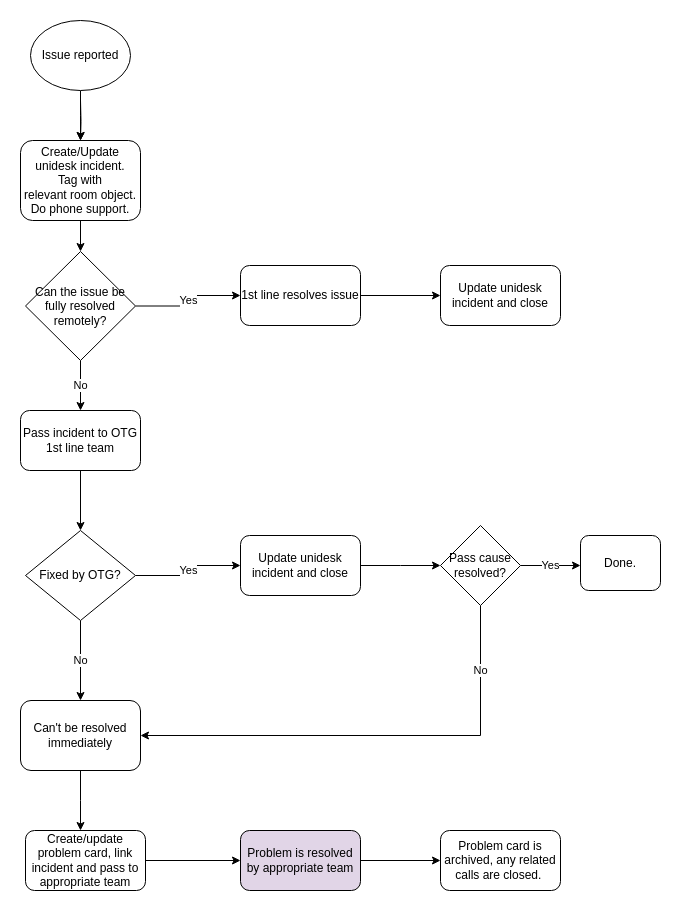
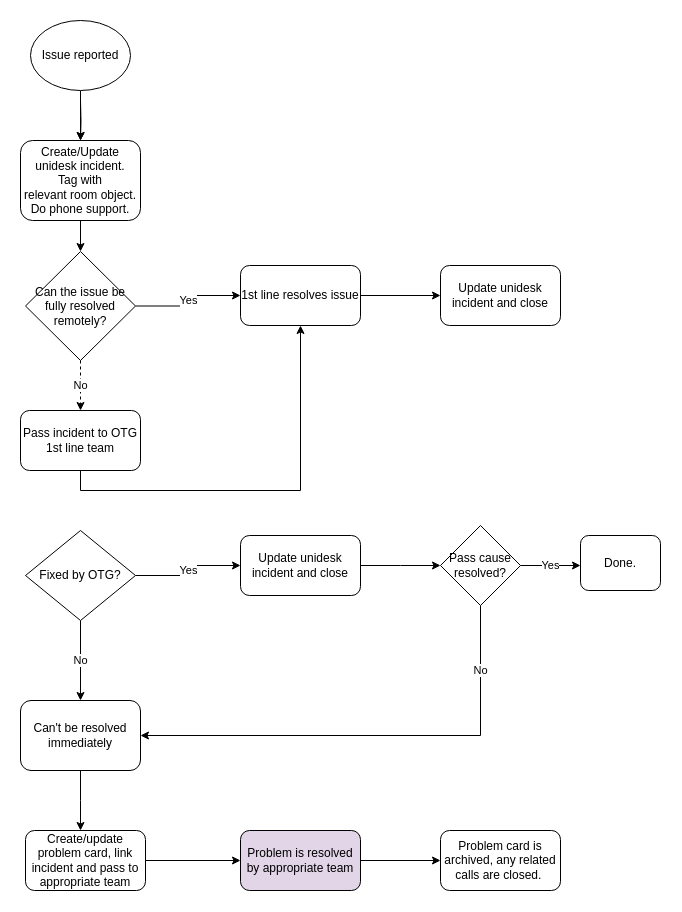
(81, 371) -> (81, 371)
(81, 506) -> (268, 491)
